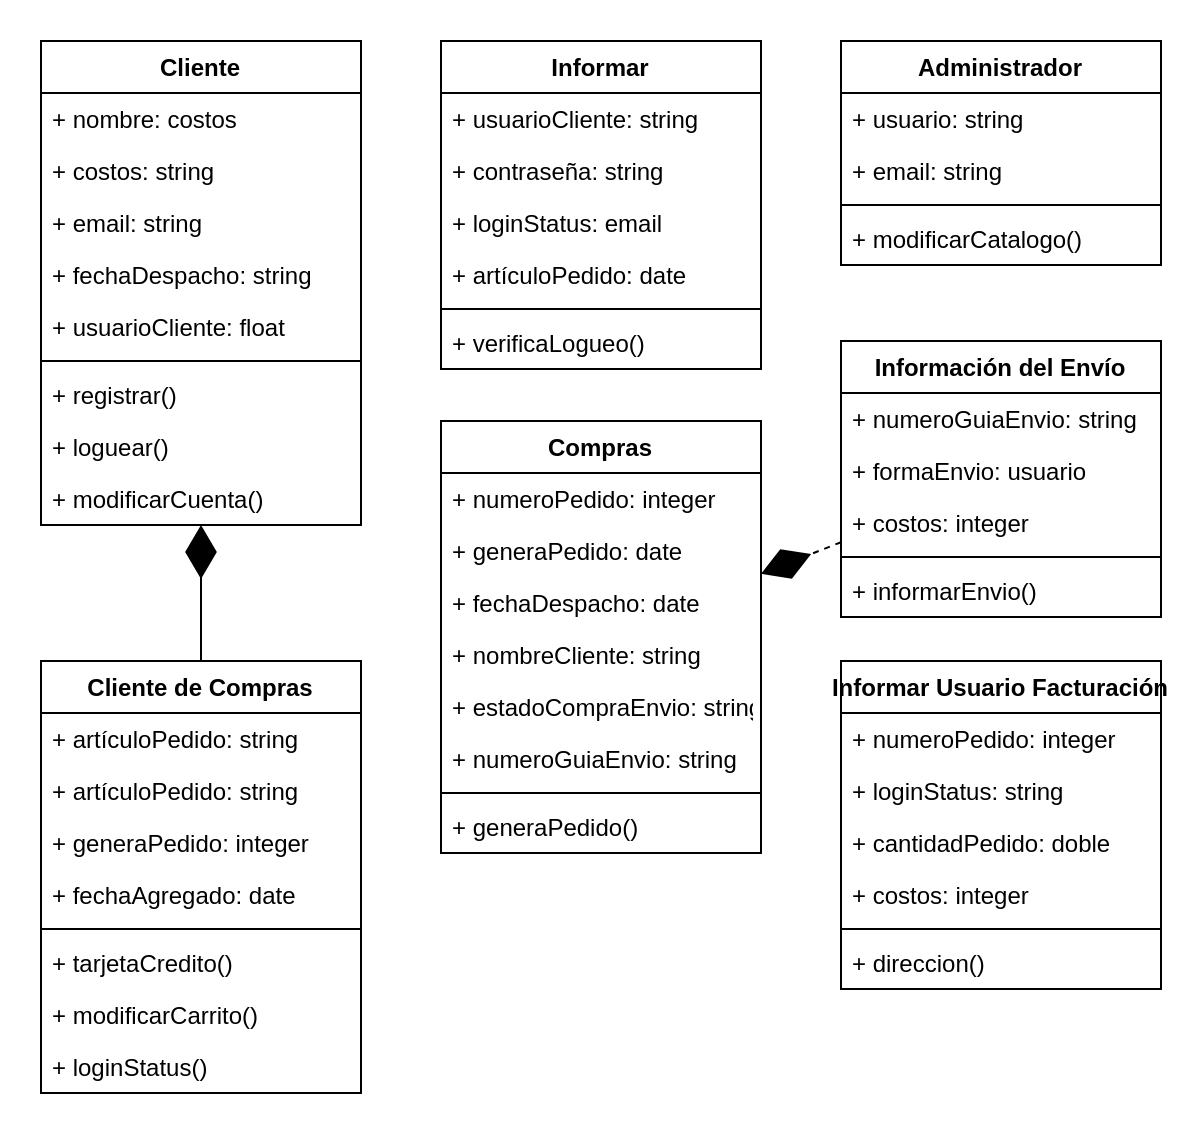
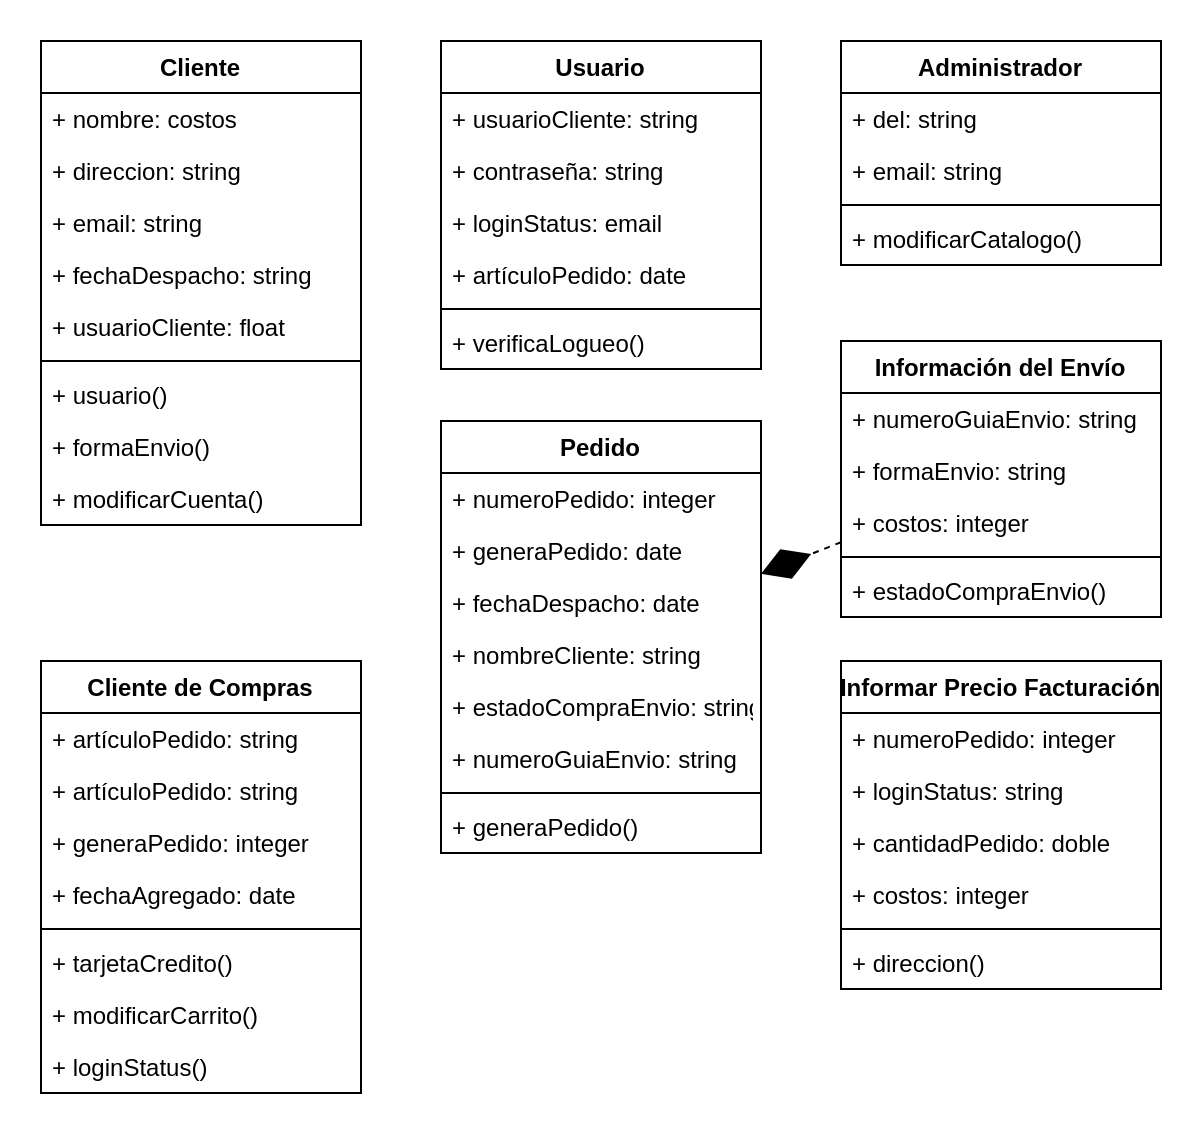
(600, 68) -> (600, 68)
(951, 120) -> (924, 120)
(147, 172) -> (161, 172)
(133, 396) -> (120, 396)
(120, 448) -> (140, 448)
(600, 448) -> (600, 448)
(978, 472) -> (971, 472)
(957, 592) -> (987, 592)
(201, 619) -> none
(1000, 688) -> (1000, 688)
